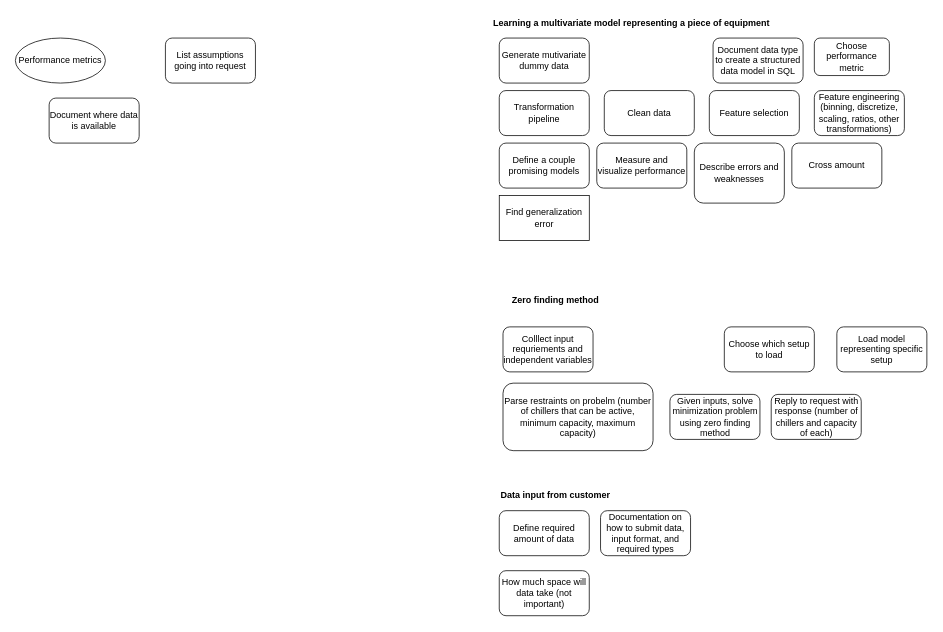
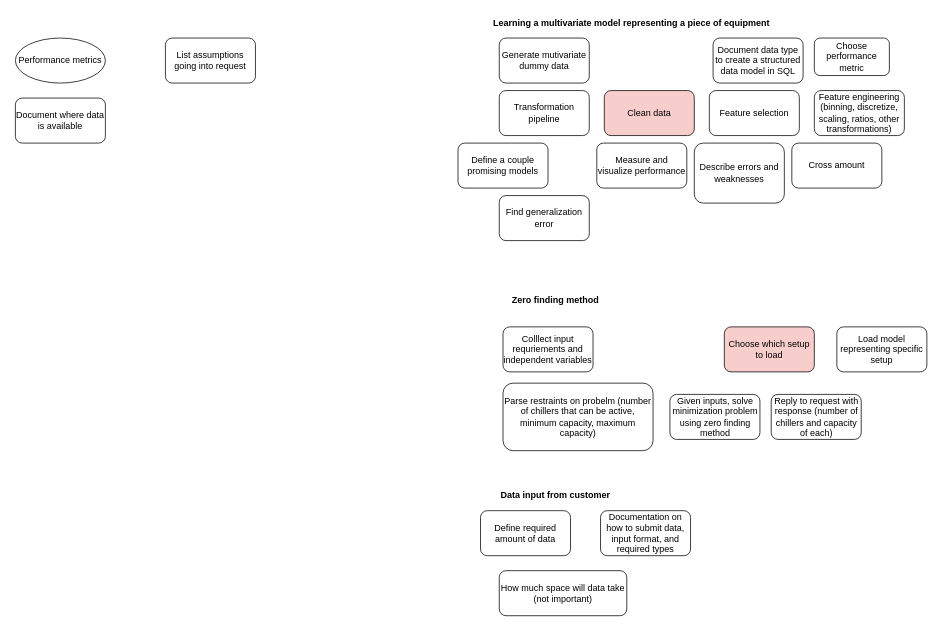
(649, 113) -> (649, 113)
(94, 120) -> (60, 120)
(544, 165) -> (503, 165)
(544, 218) -> (544, 218)
(769, 349) -> (769, 349)
(544, 533) -> (525, 533)
(544, 593) -> (563, 593)
